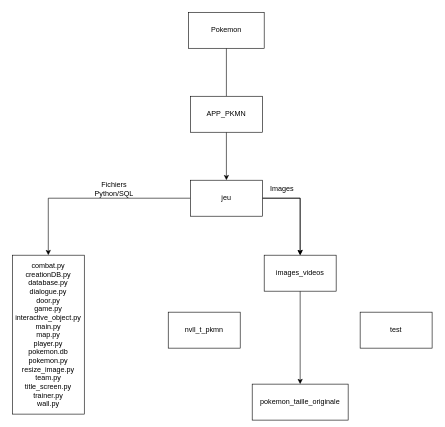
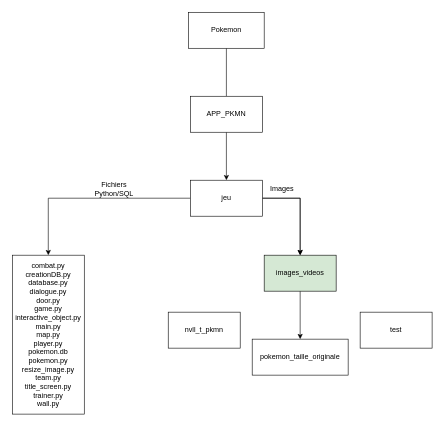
(300, 273) -> (300, 273)
(300, 402) -> (300, 357)
